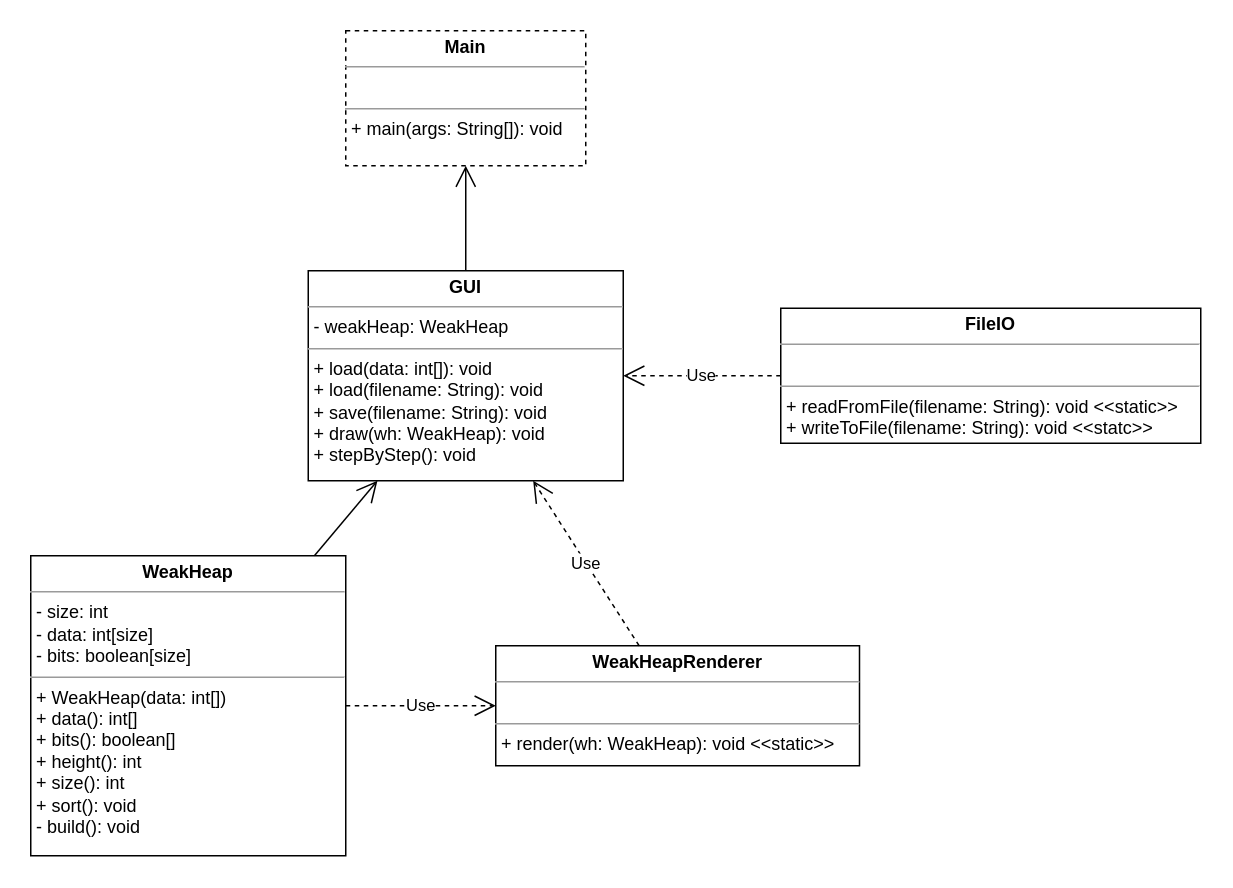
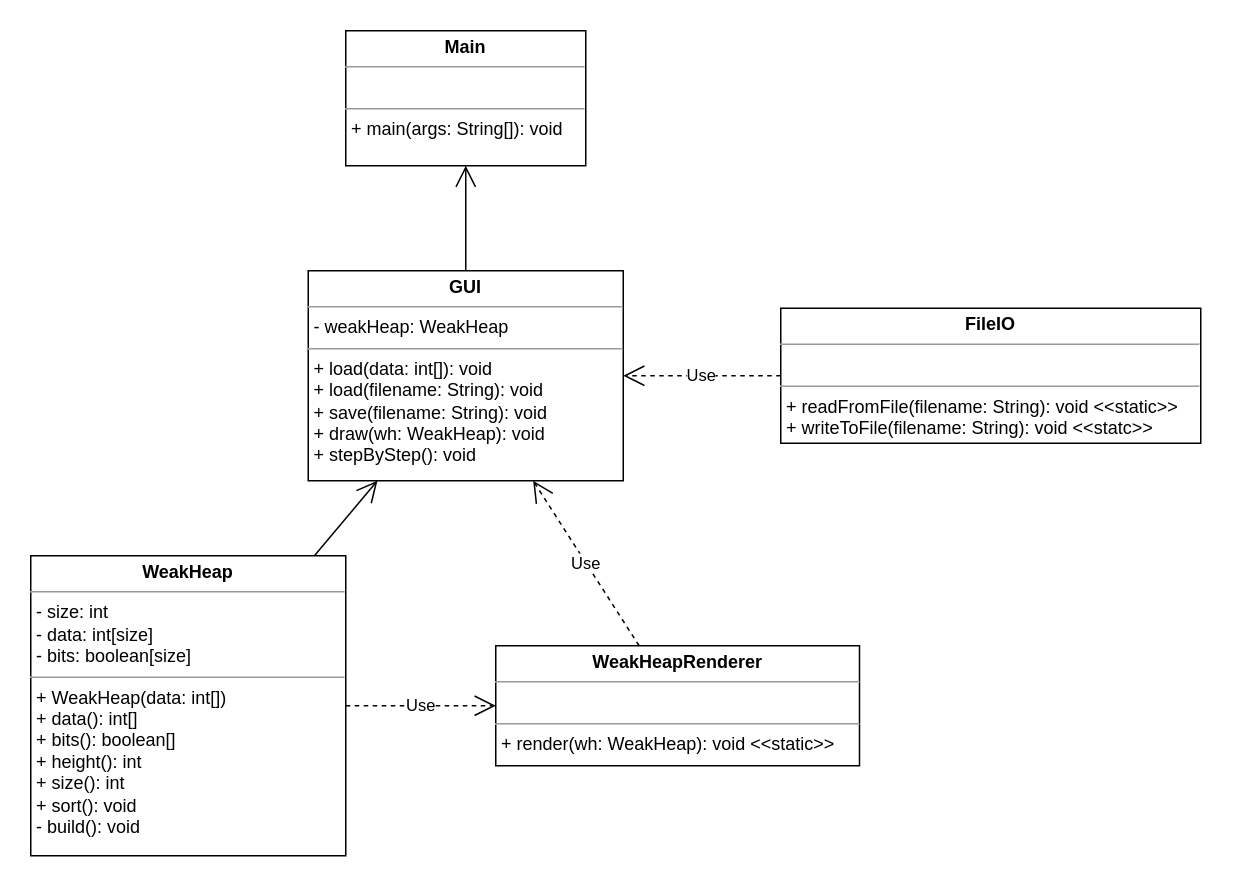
(466, 98) -> (466, 98)
